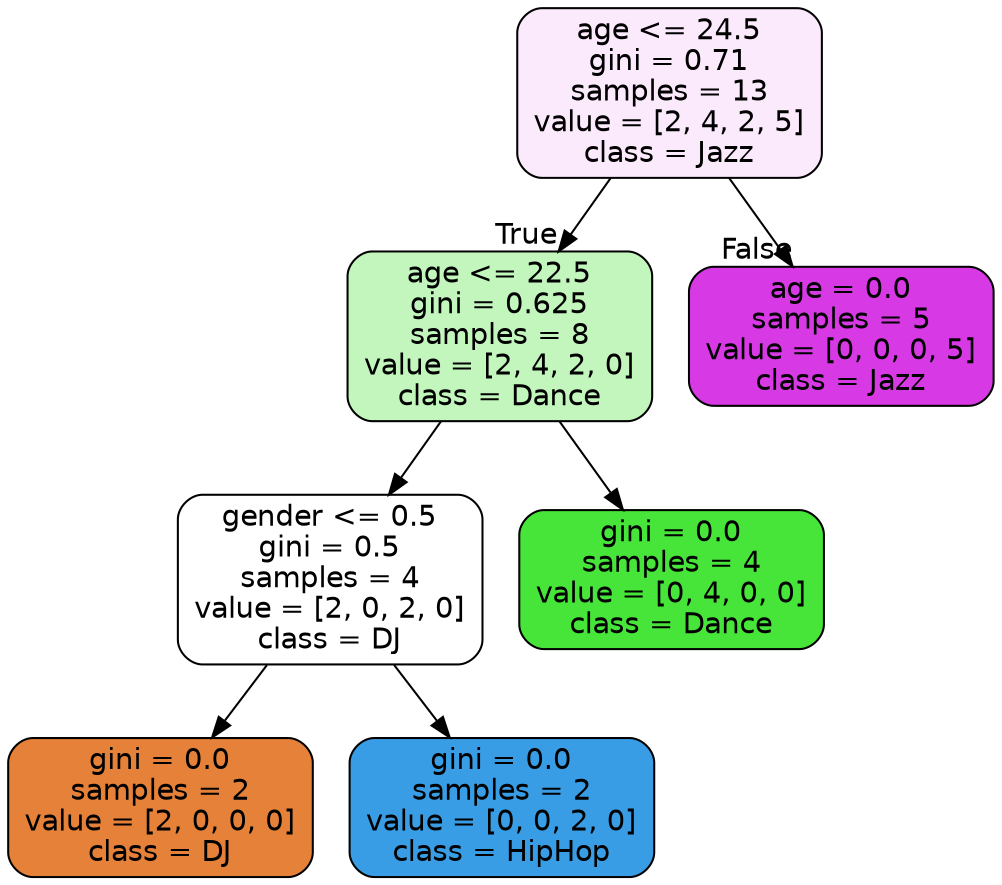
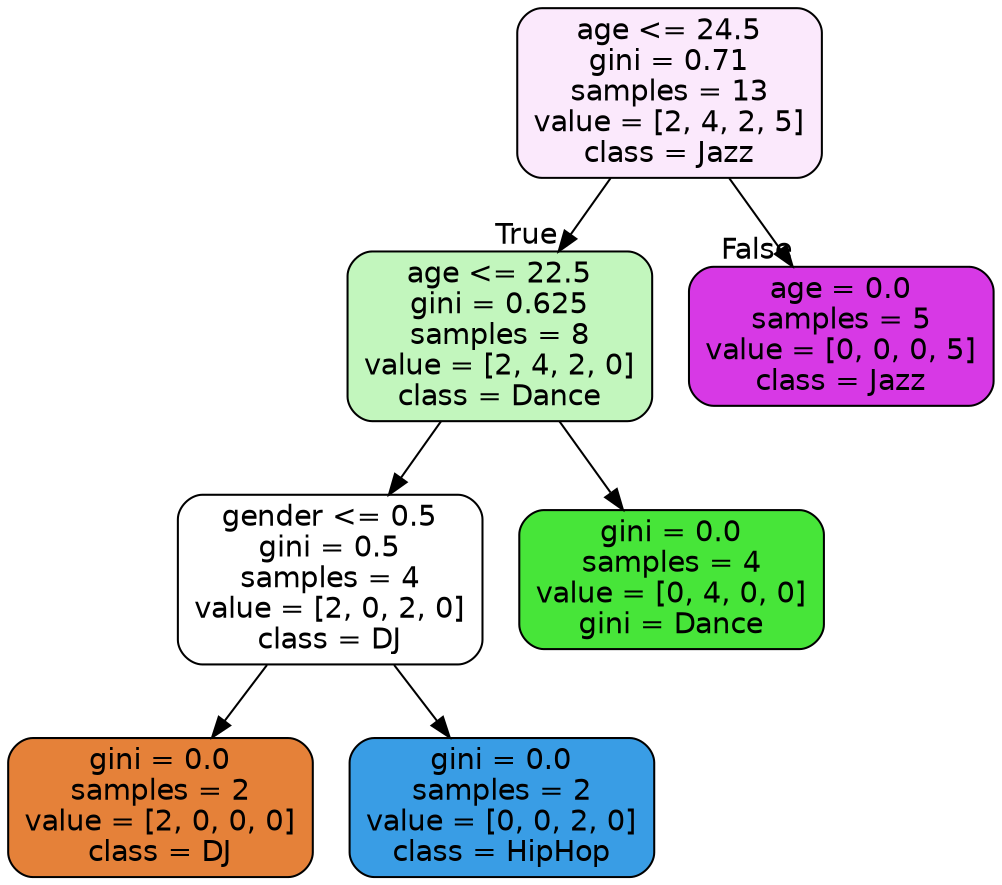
(672, 580) -> (672, 580)
